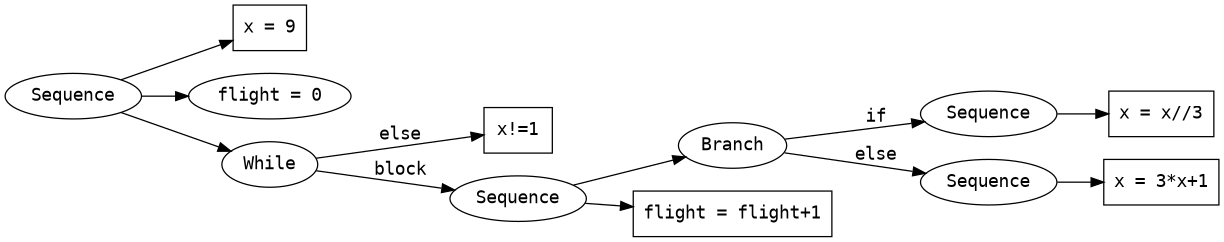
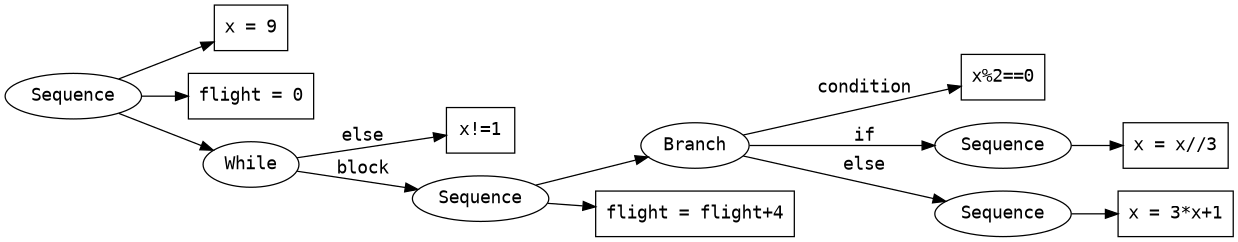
none -> (1003, 77)
(270, 96) -> (251, 96)
(733, 214) -> (695, 214)
